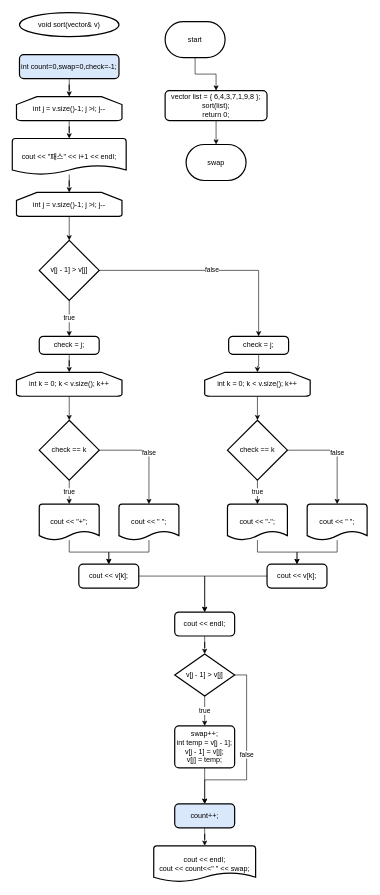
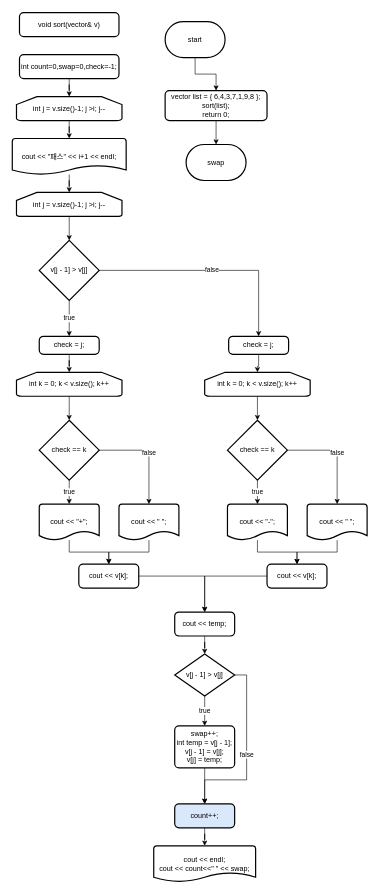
(69, 24) -> (69, 24)
(69, 66) -> (69, 66)
(205, 624) -> (205, 624)
